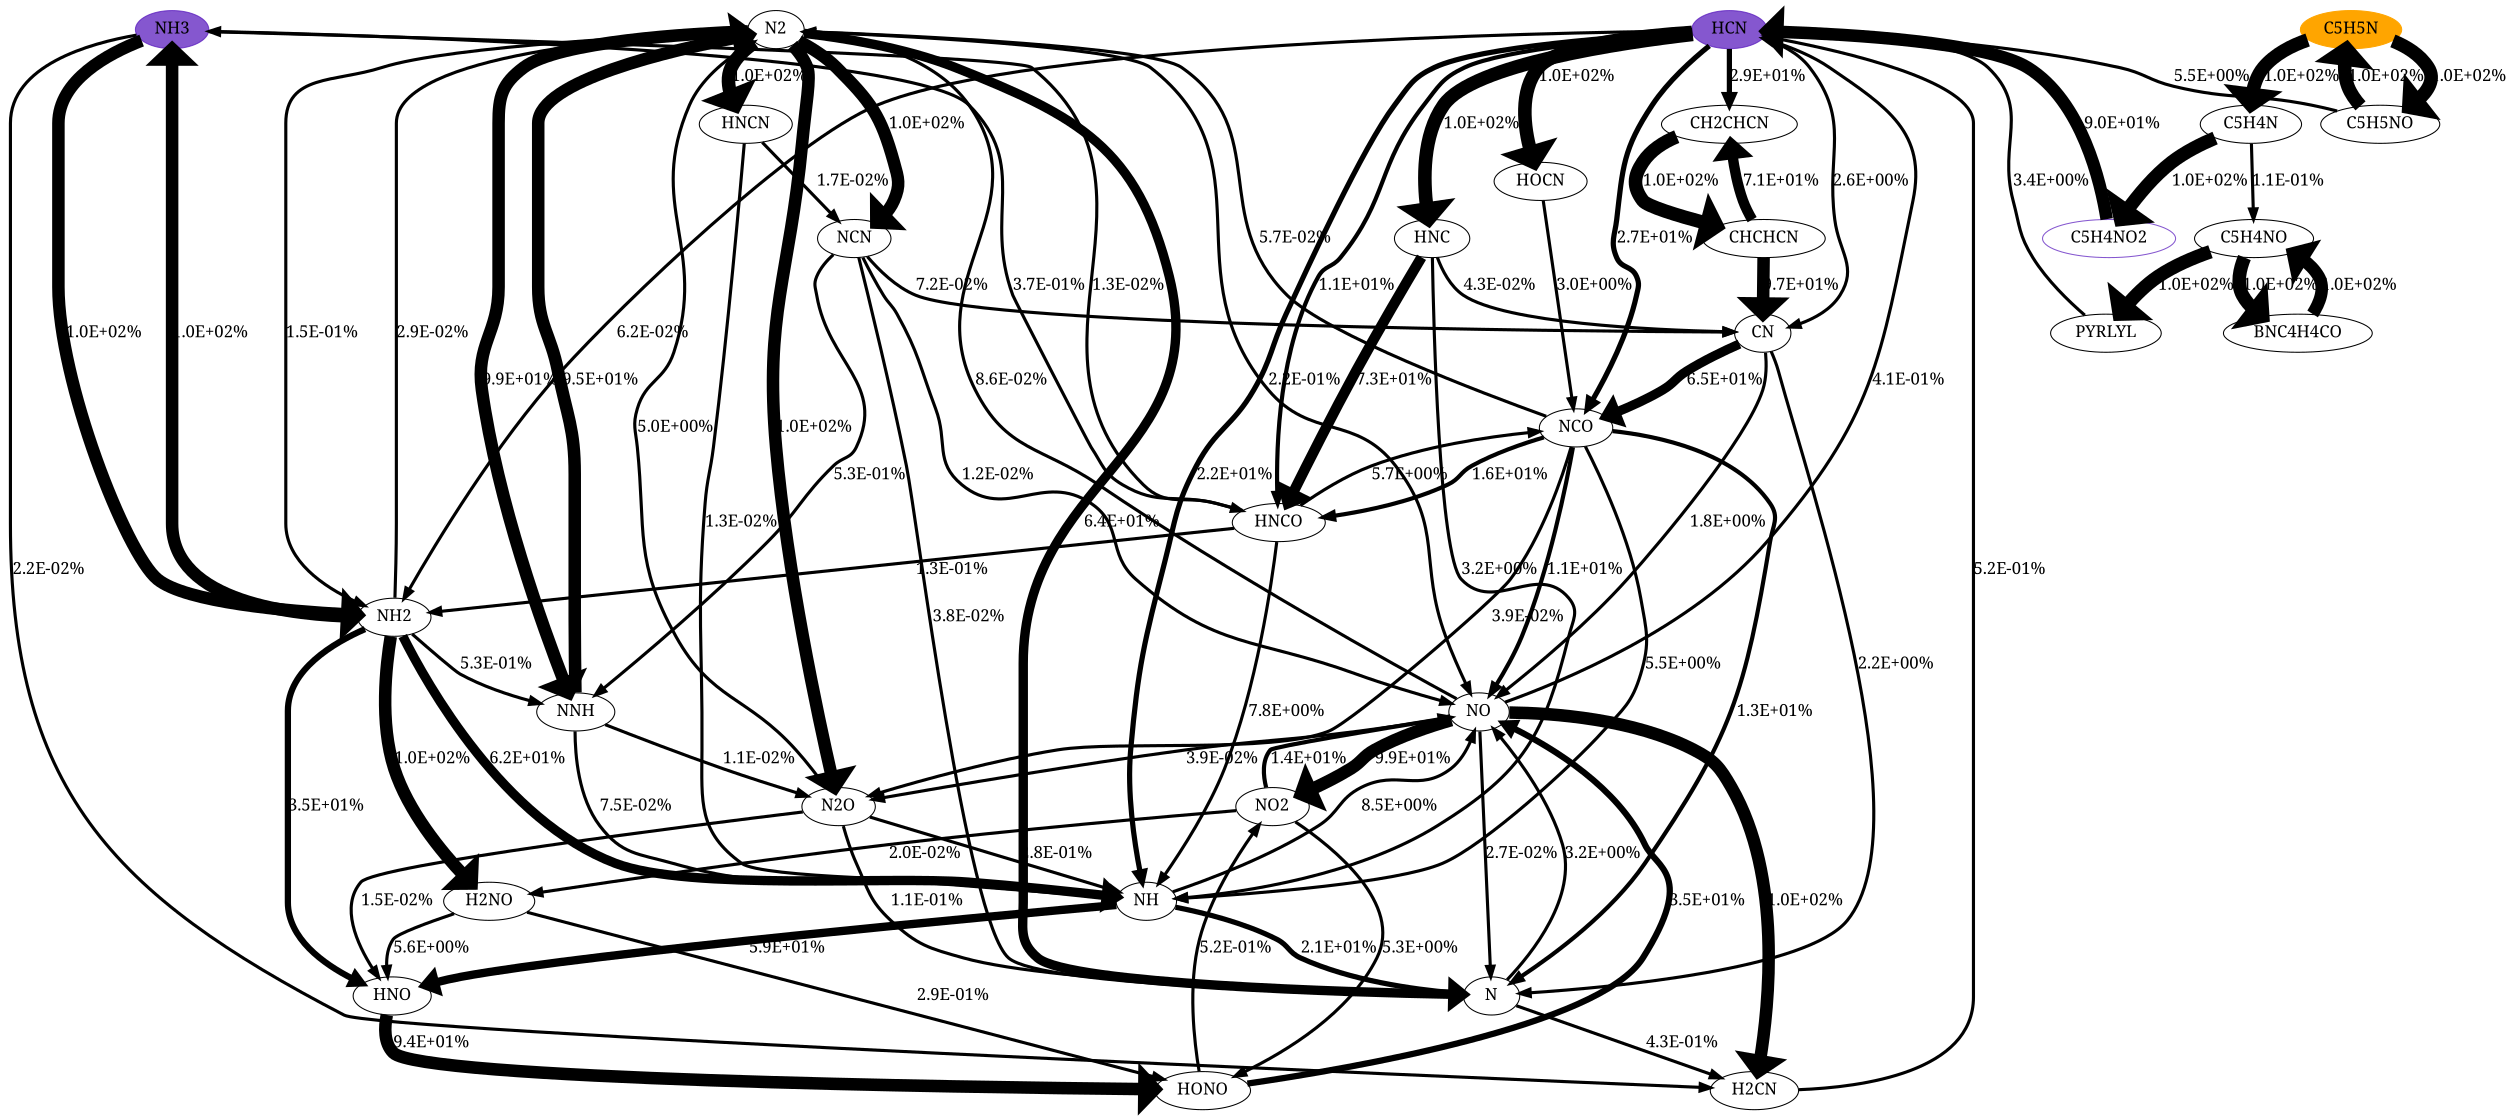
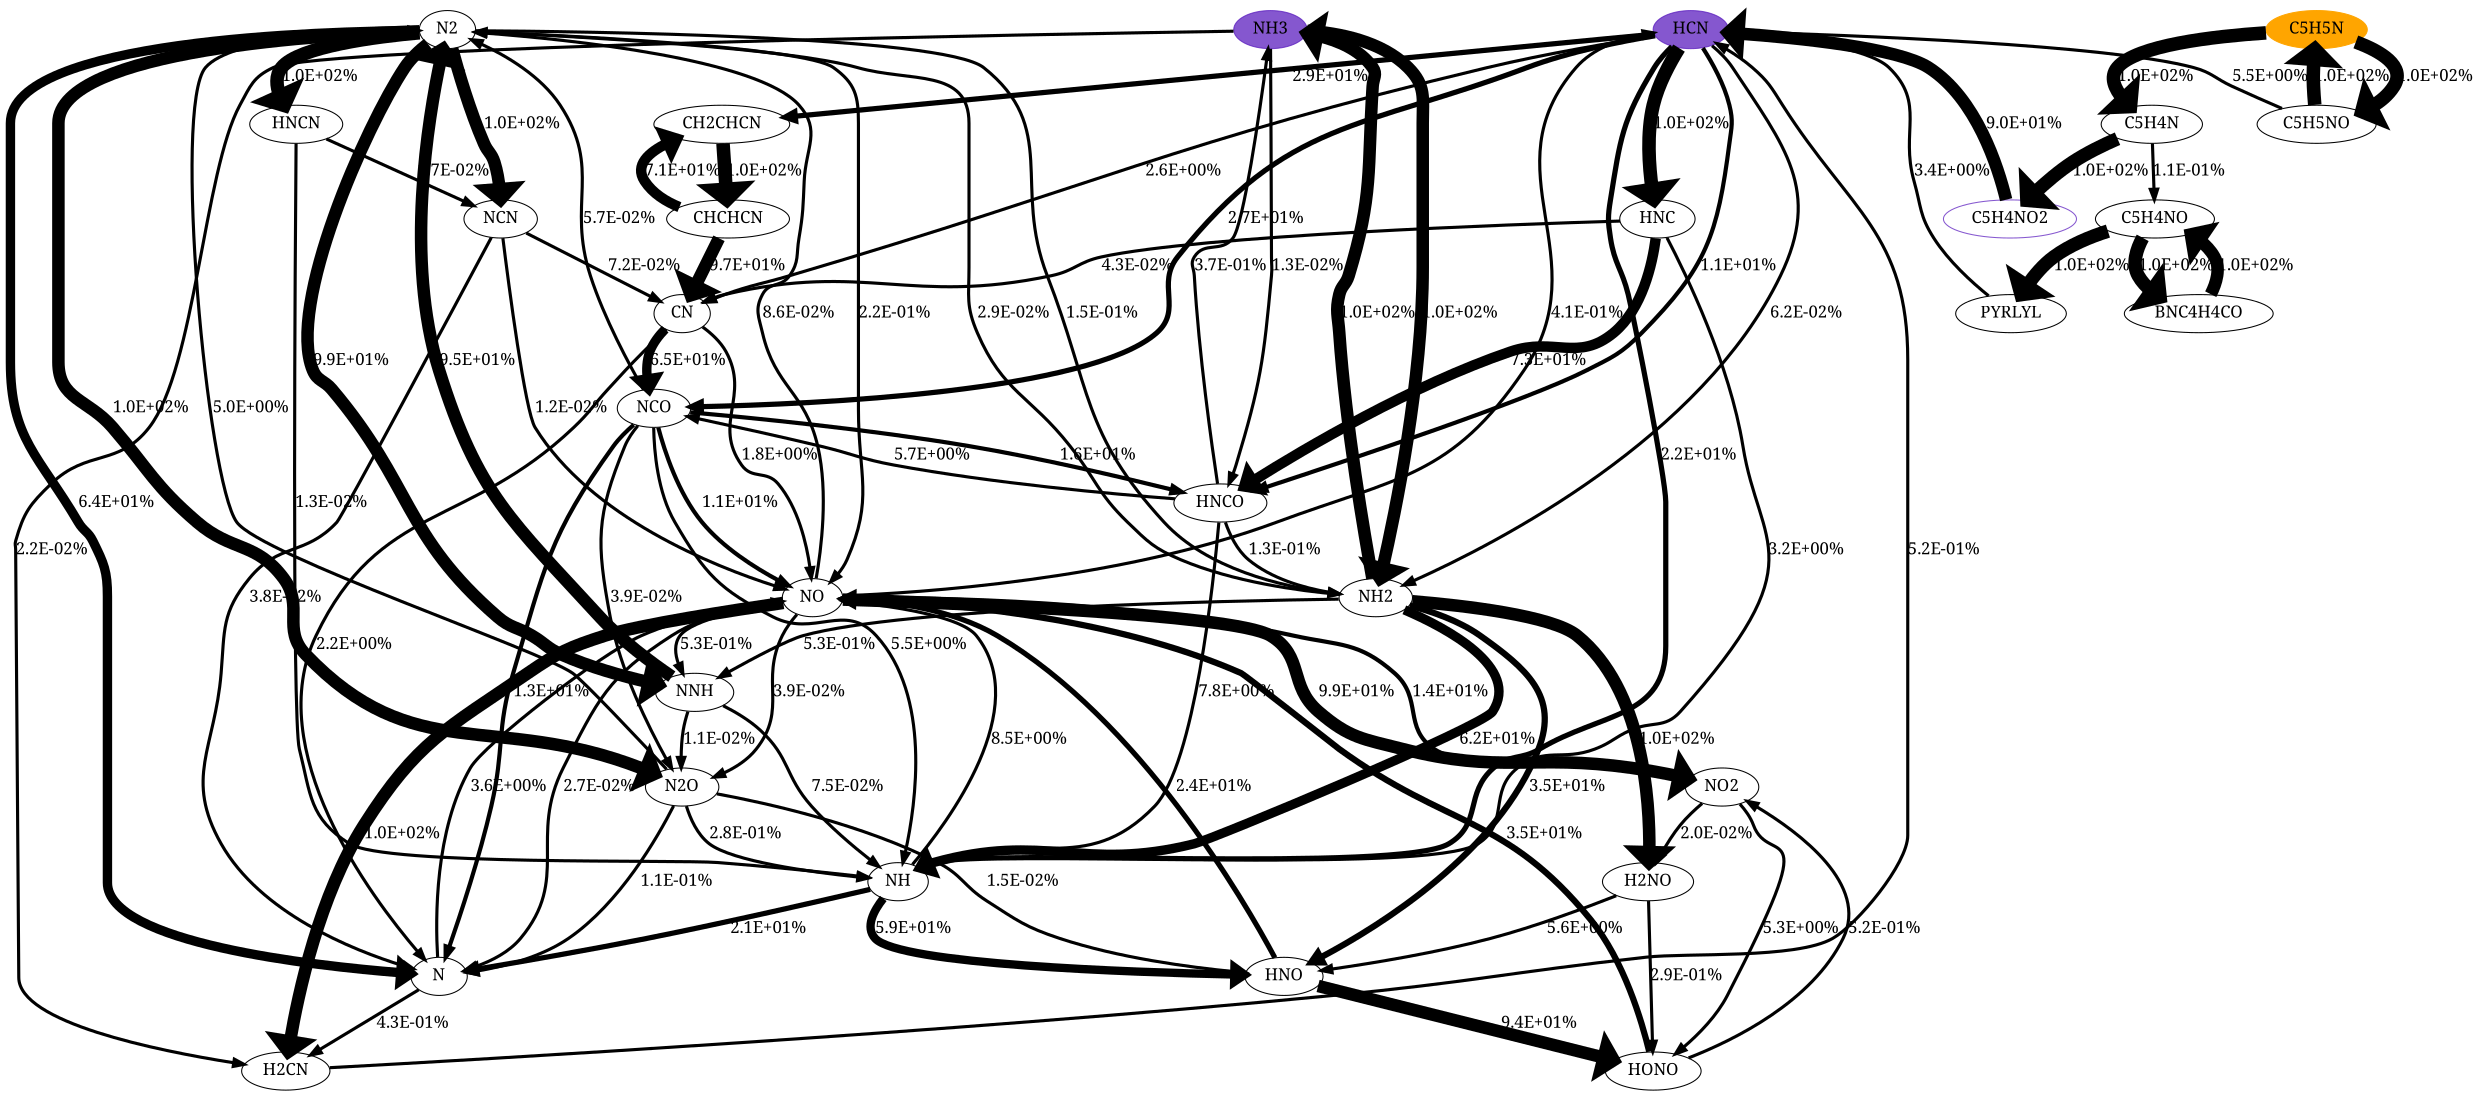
(1541, 181) -> none
(807, 496) -> (715, 618)
none -> (1106, 723)
(1603, 854) -> (508, 787)
